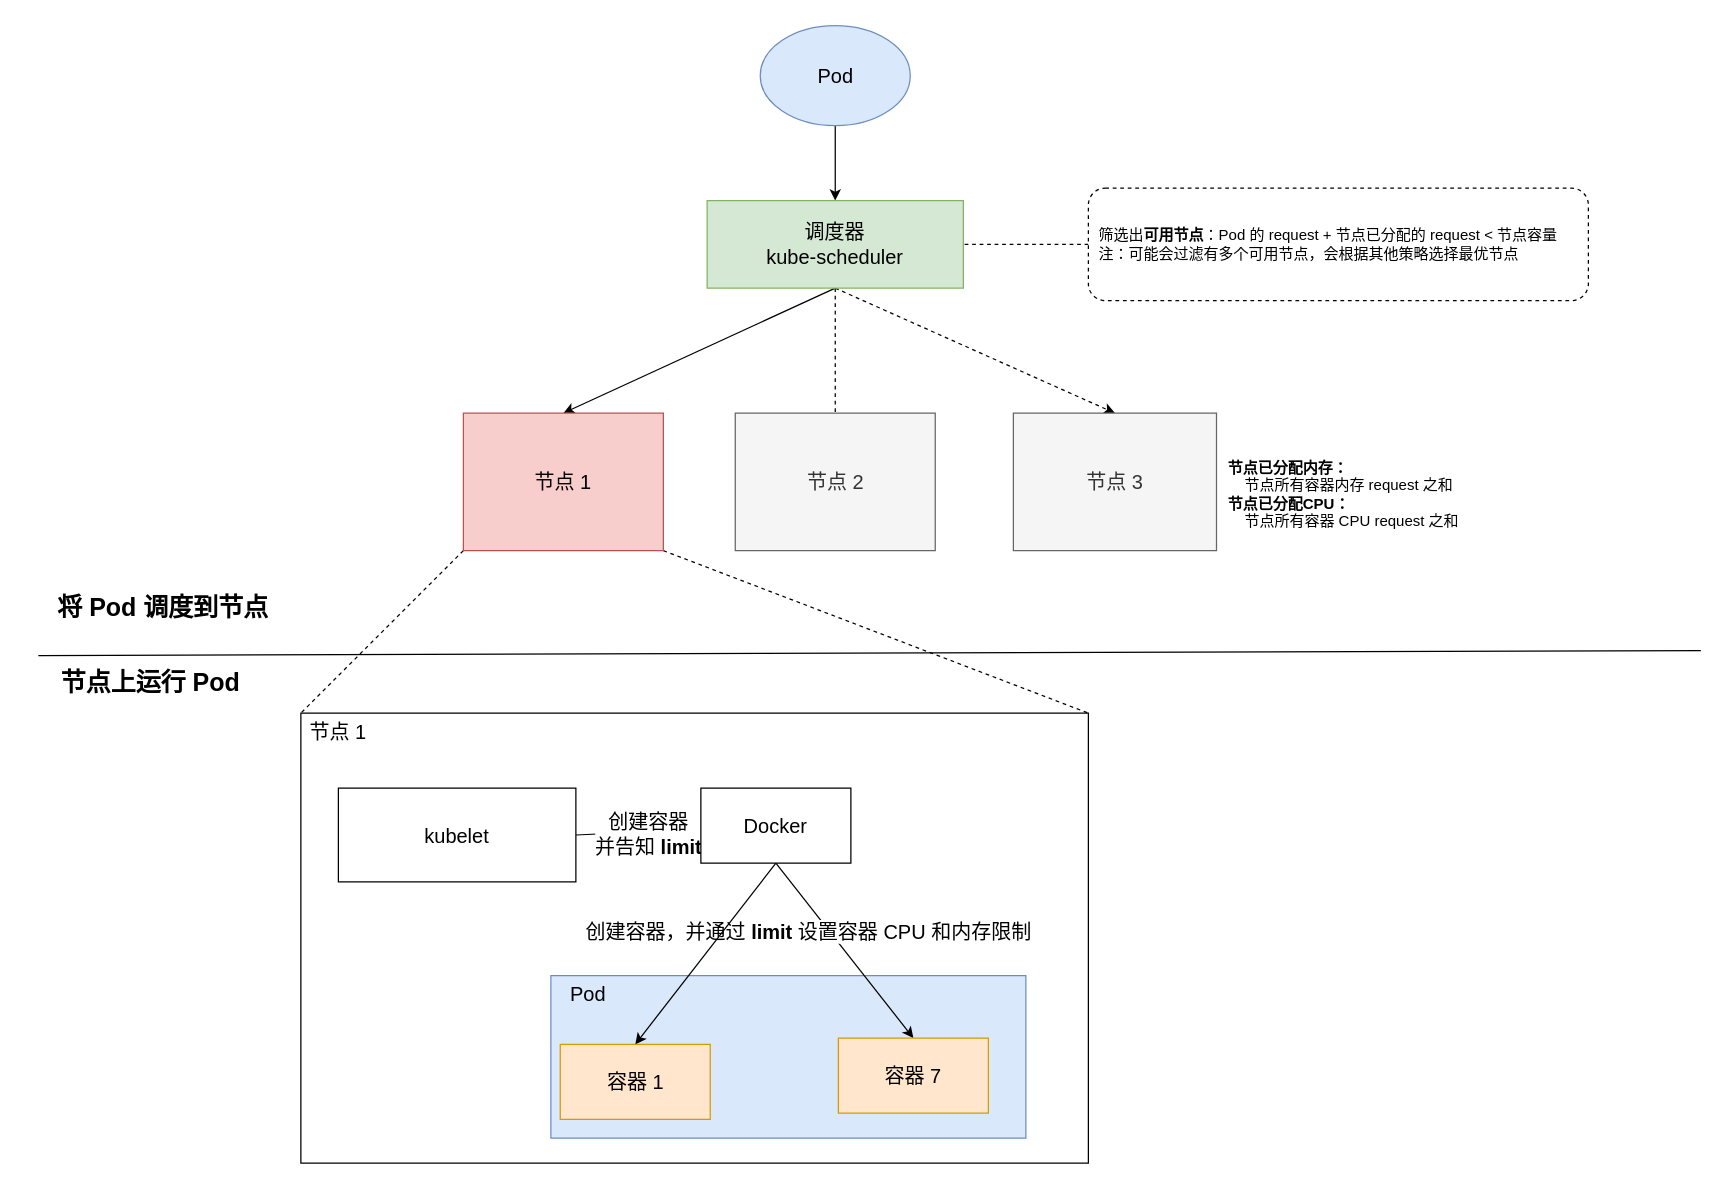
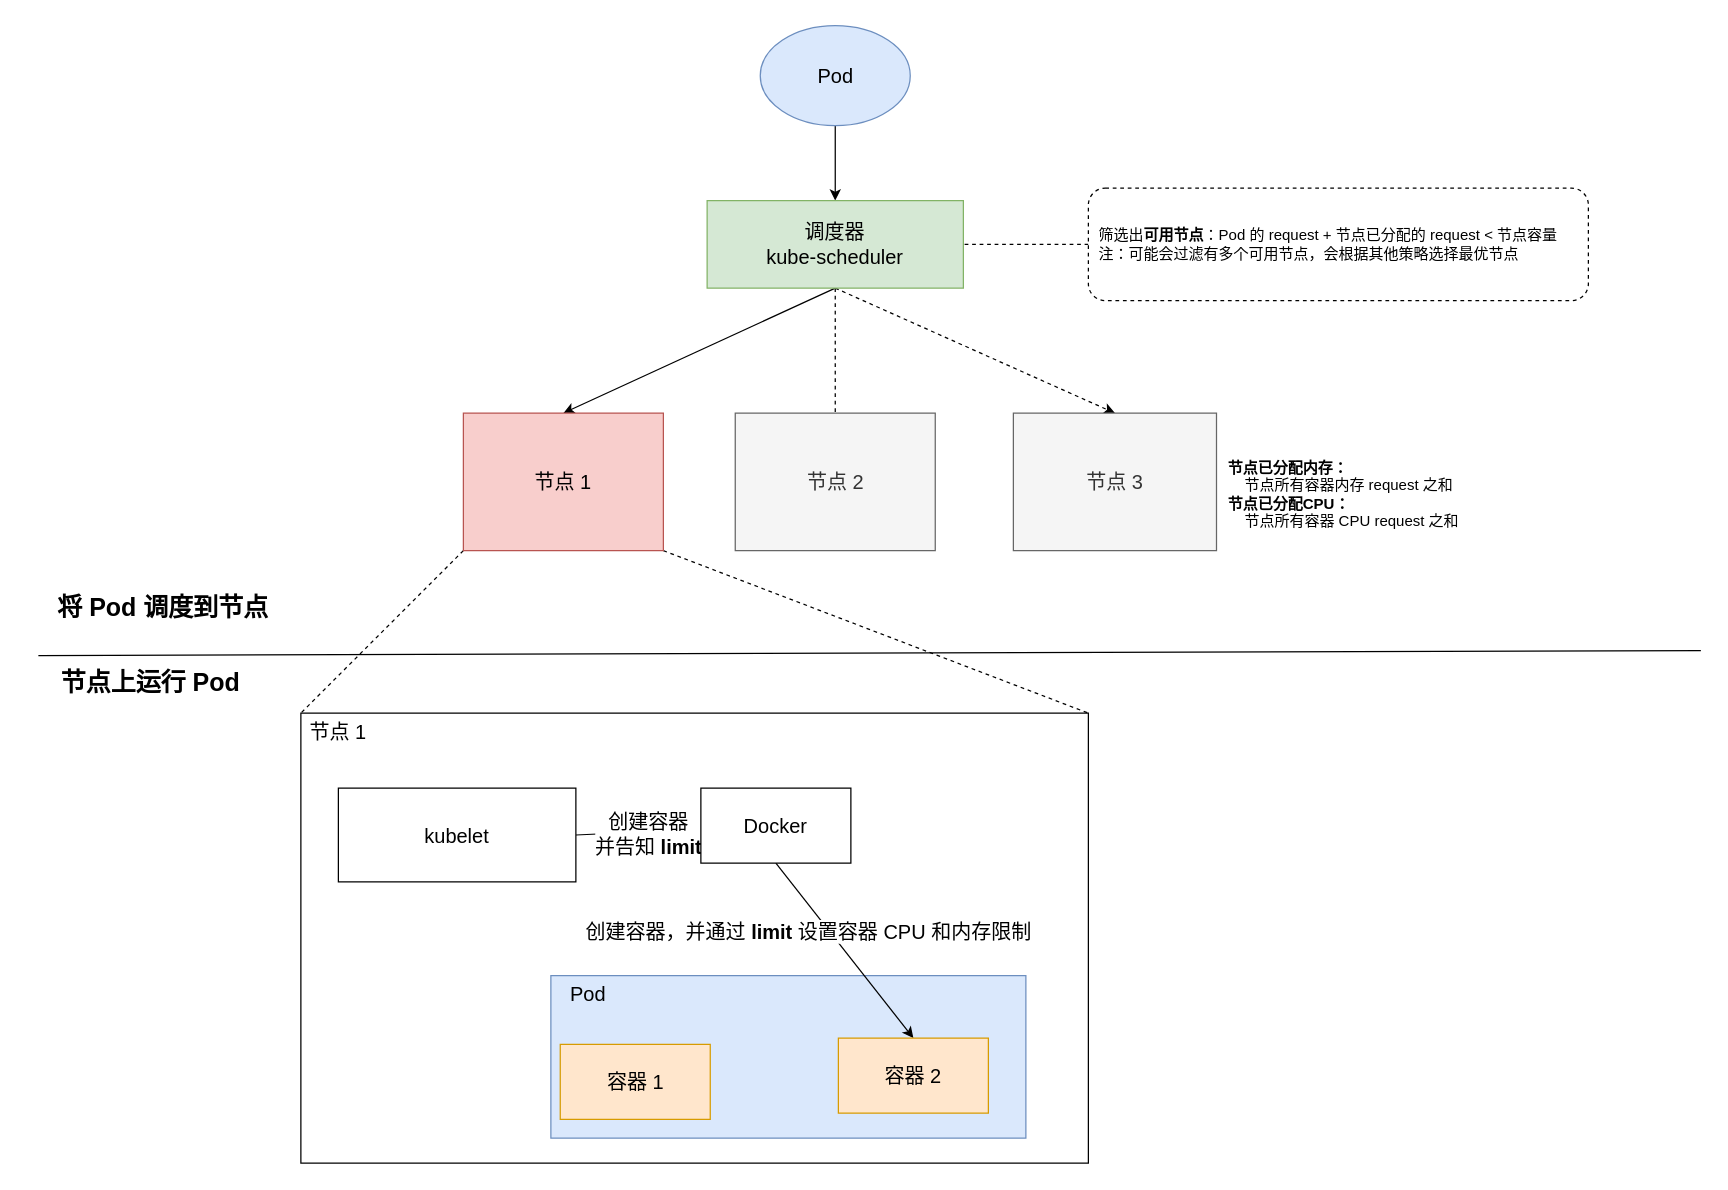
(707, 951) -> none
(913, 1076) -> (913, 1076)
